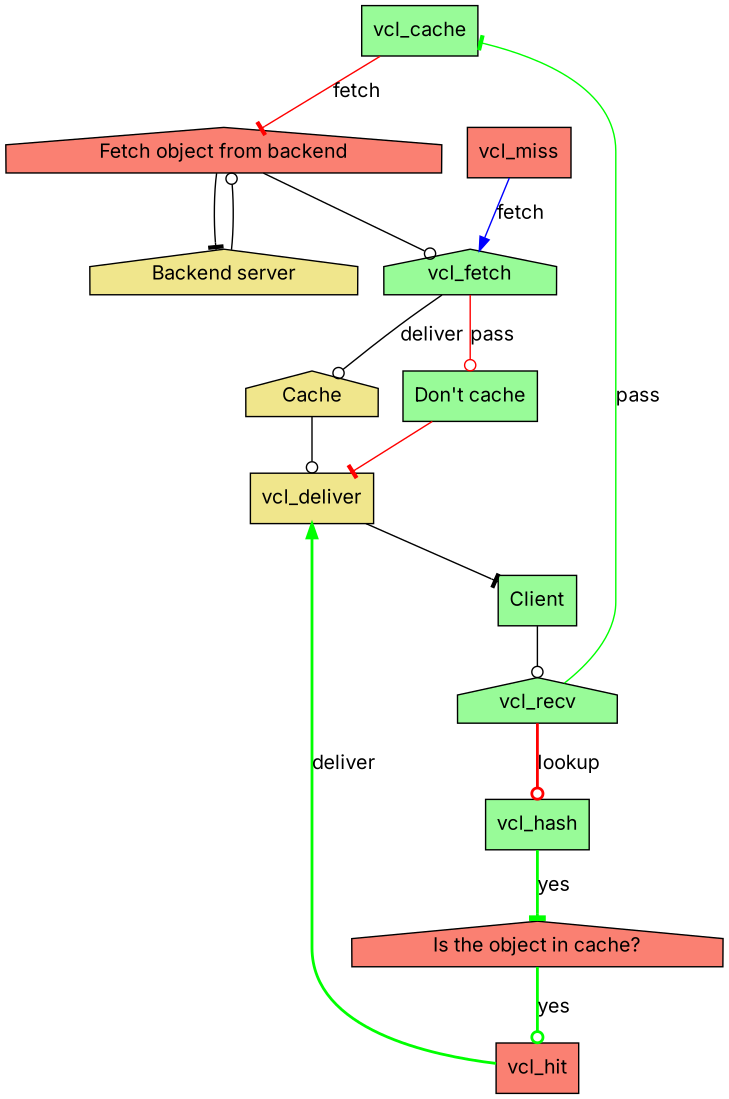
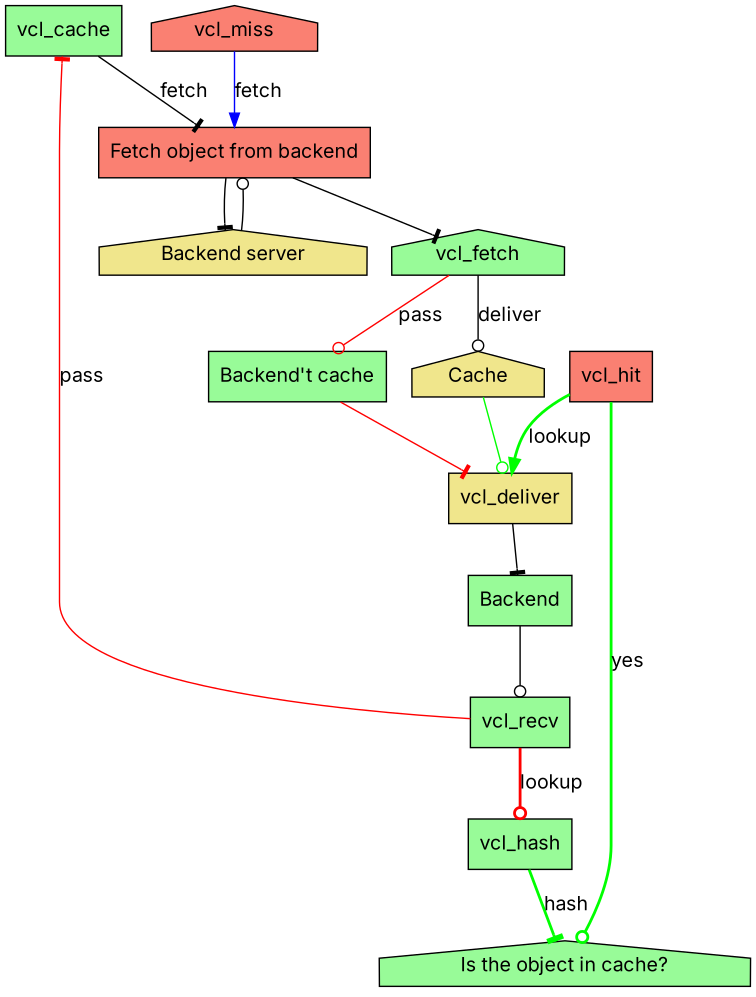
(323, 91) -> (146, 90)
(224, 153) -> (234, 153)
(519, 153) -> (234, 31)
(497, 208) -> (234, 82)
(344, 212) -> (363, 206)
(616, 335) -> (59, 555)
(470, 396) -> (298, 377)
(312, 439) -> (492, 429)
(537, 601) -> (520, 601)
(537, 703) -> (520, 722)
(344, 764) -> (560, 438)
(554, 886) -> (566, 905)
(537, 946) -> (565, 966)
(537, 999) -> (611, 669)
